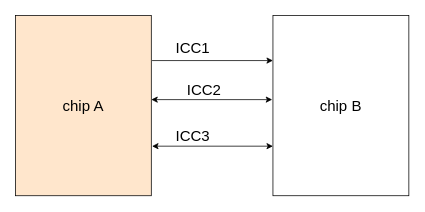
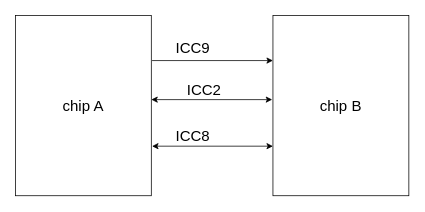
(193, 47) -> (193, 47)
(83, 105) -> (83, 105)
(193, 135) -> (193, 135)
